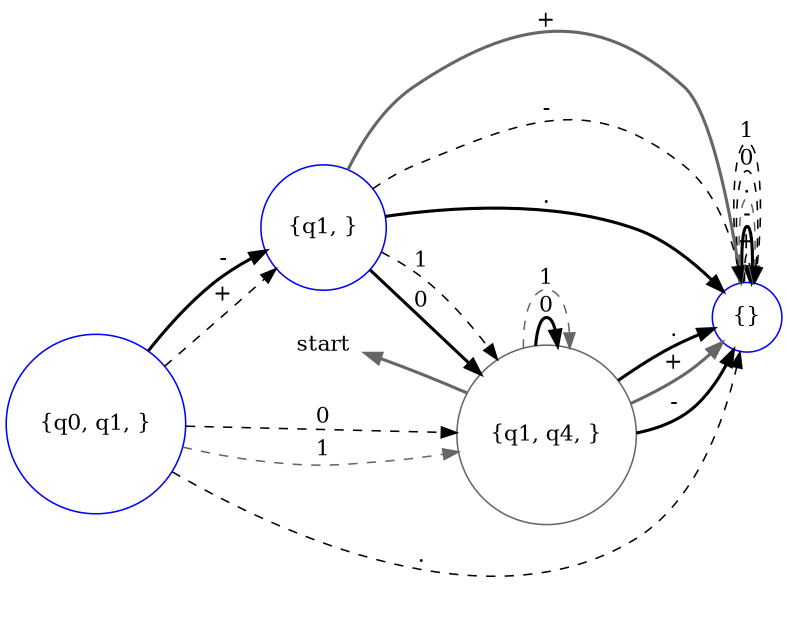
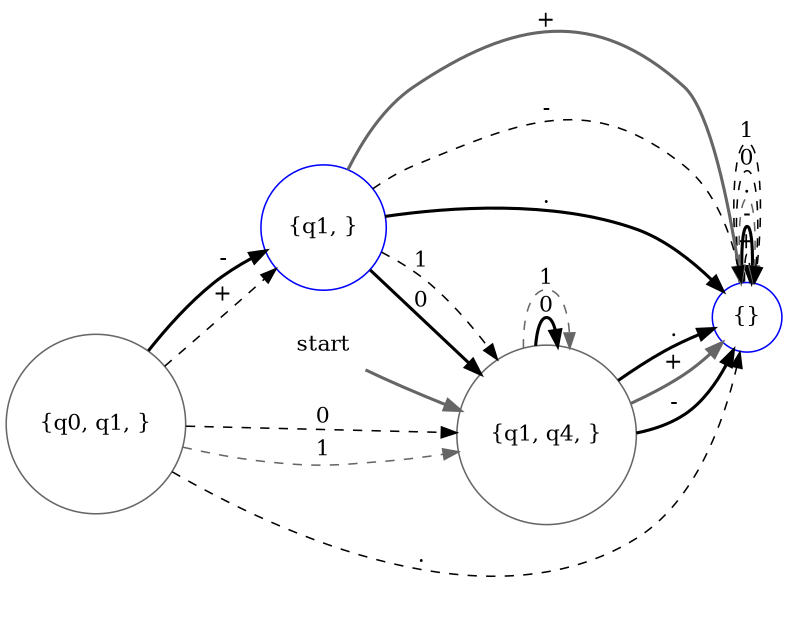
(424, 375) -> (405, 388)
(96, 424) -> (96, 424)
